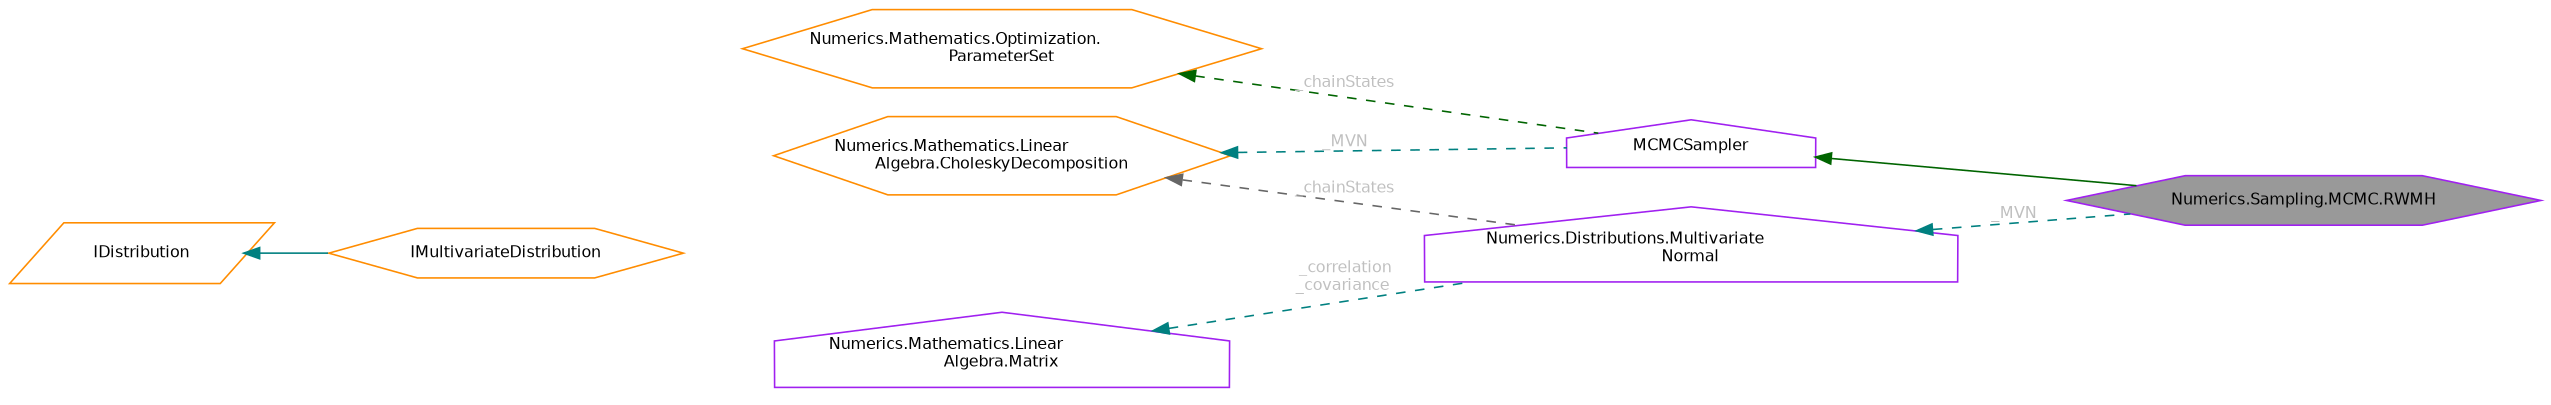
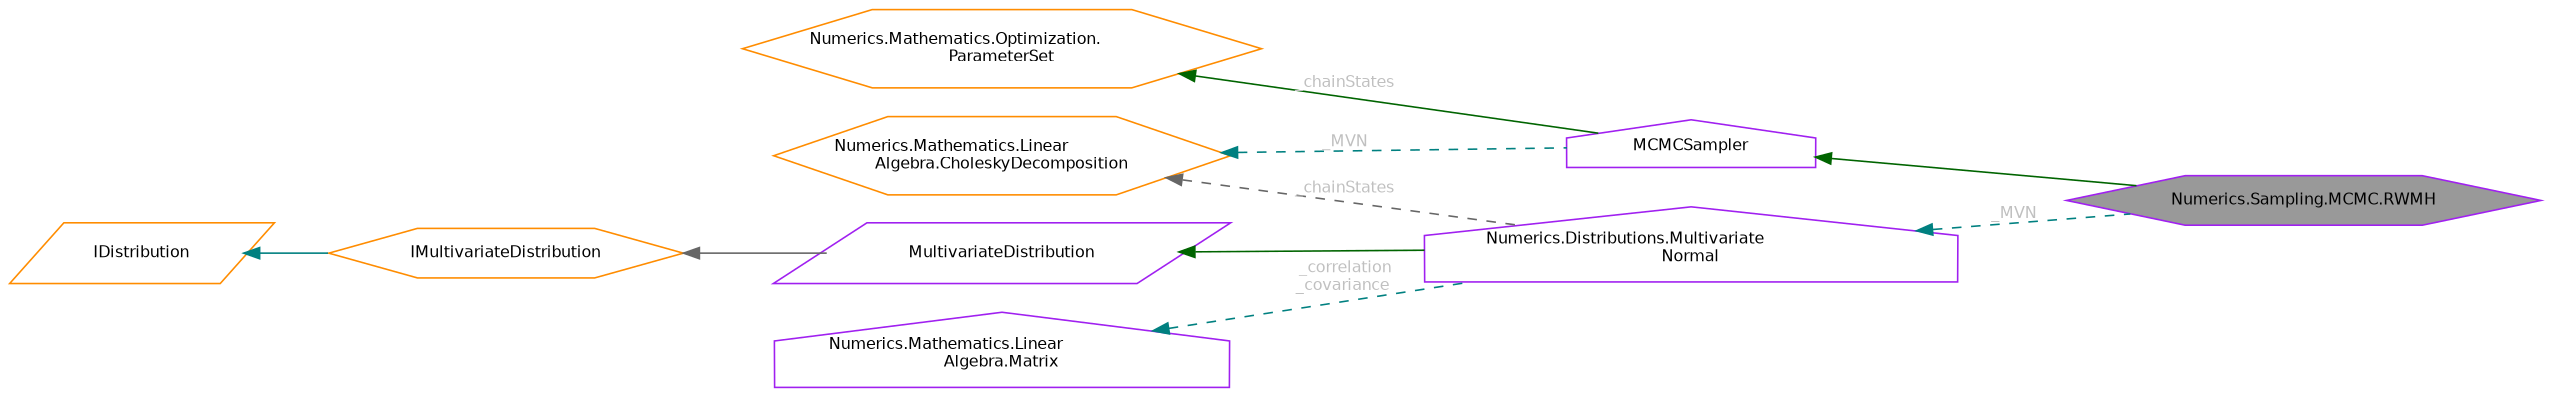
(1397, 105) -> (1397, 105)
none -> (1002, 253)
